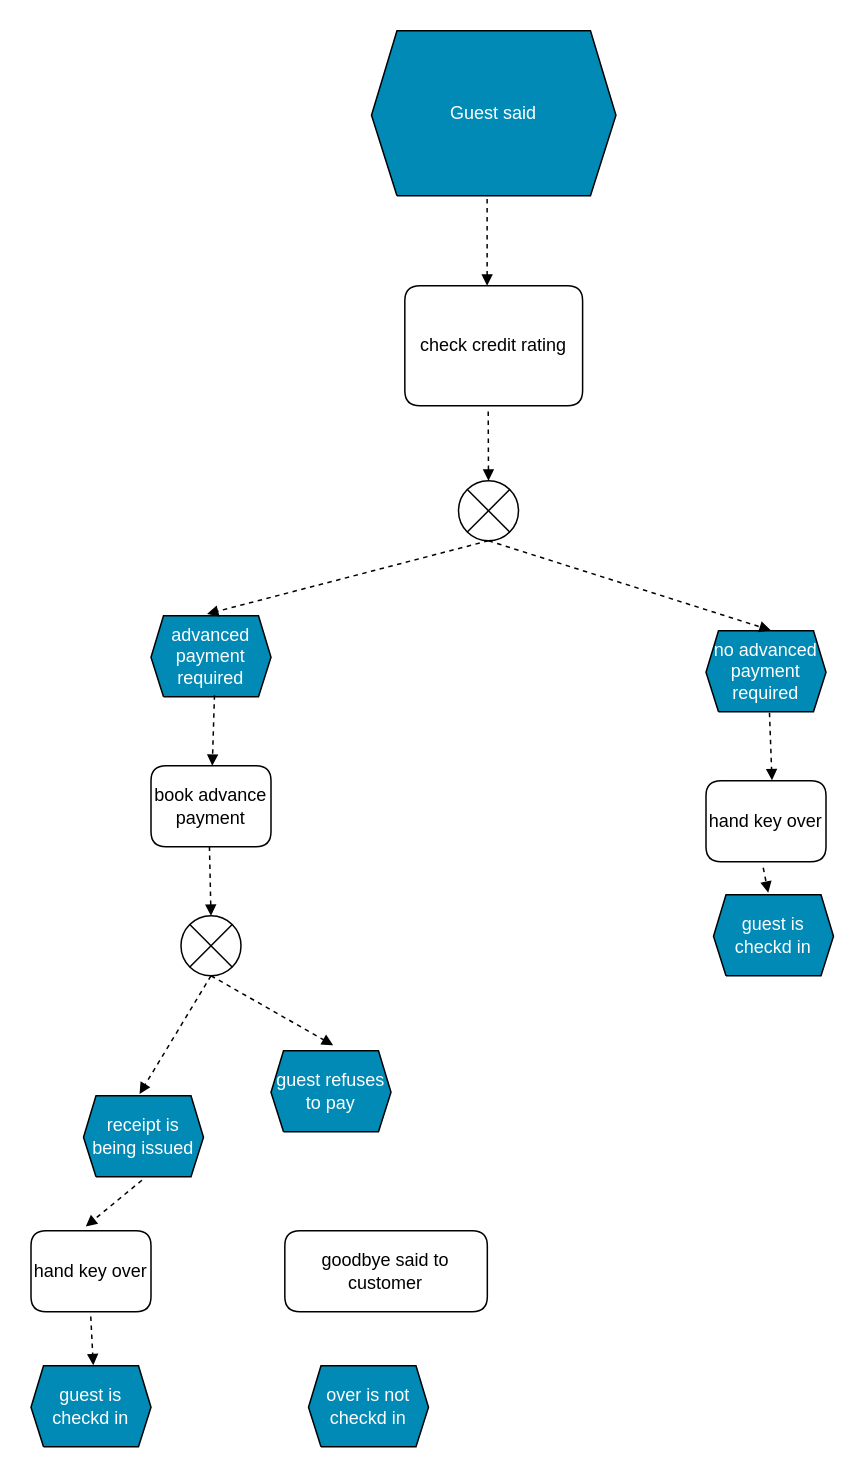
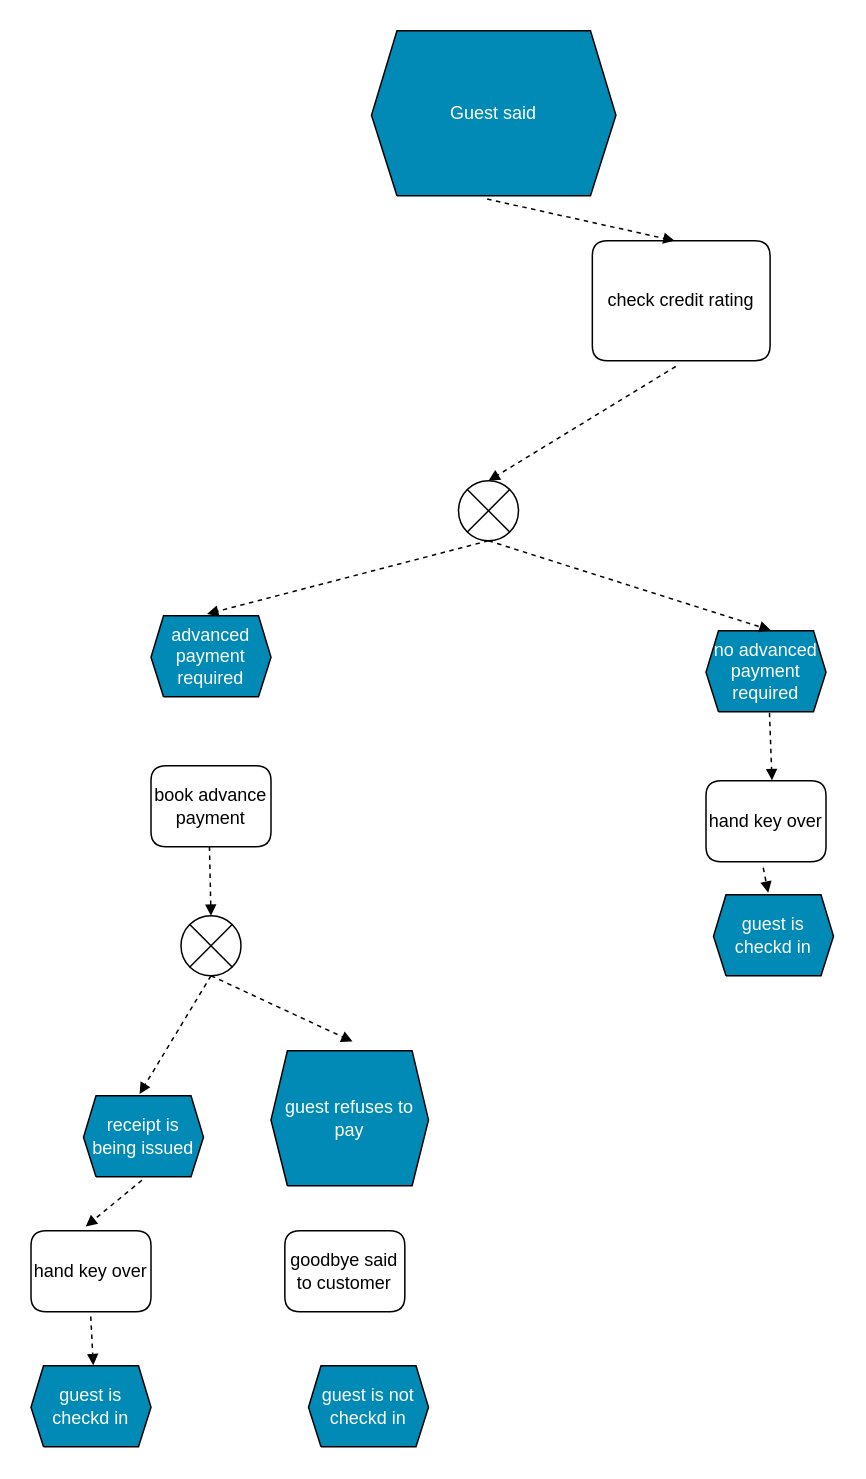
(493, 346) -> (681, 301)
(213, 725) -> none
(331, 1091) -> (350, 1118)
(386, 1271) -> (345, 1271)
(368, 1406) -> (368, 1406)
